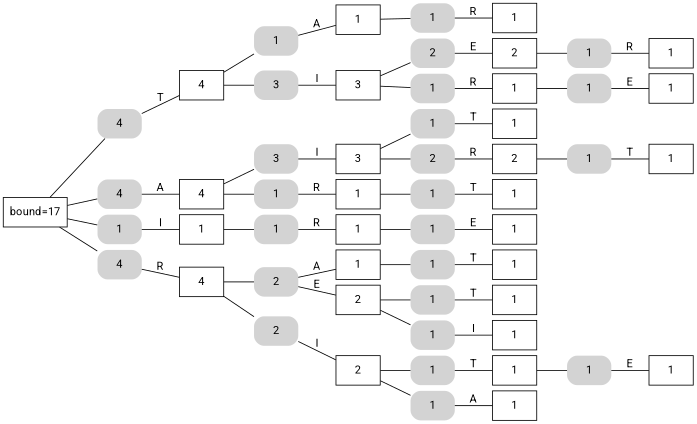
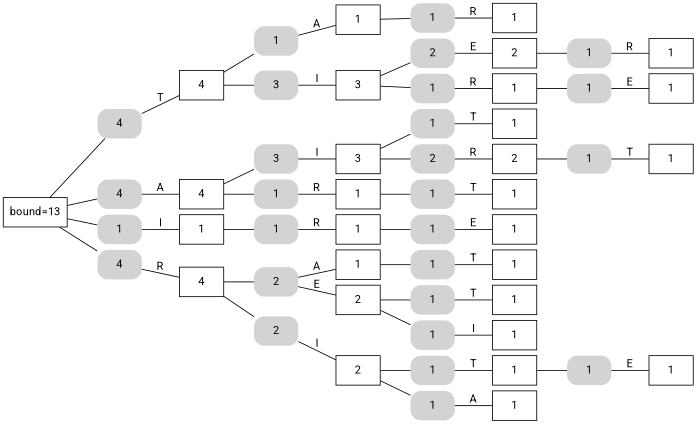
(35, 212) -> (35, 212)
